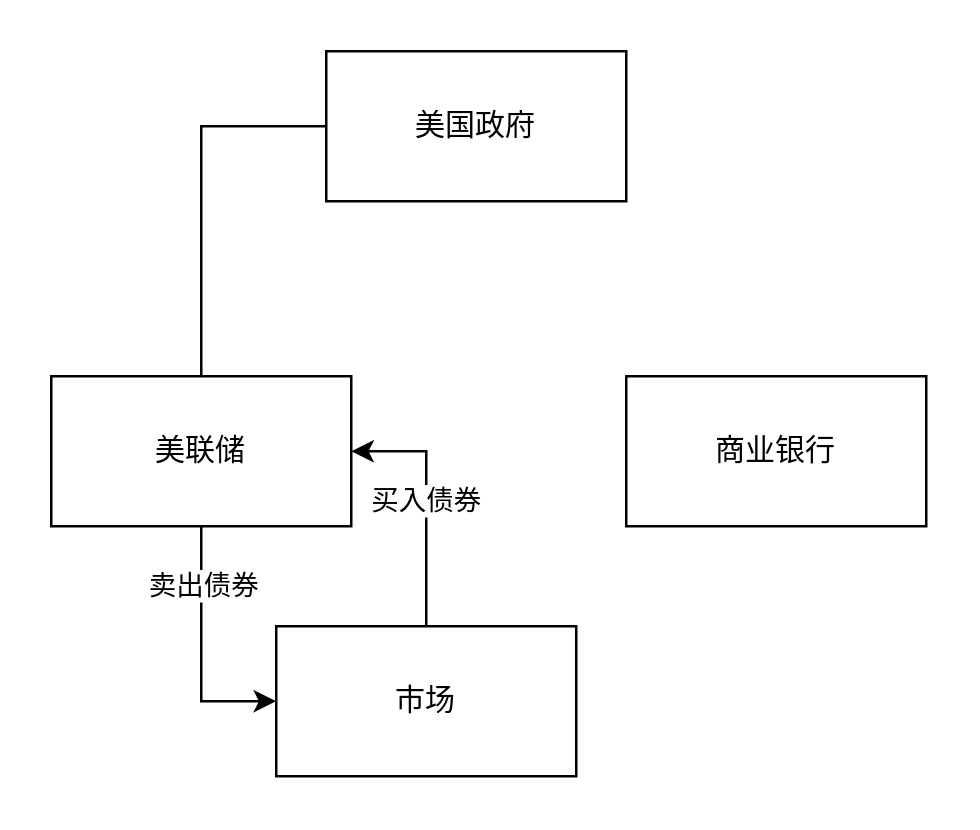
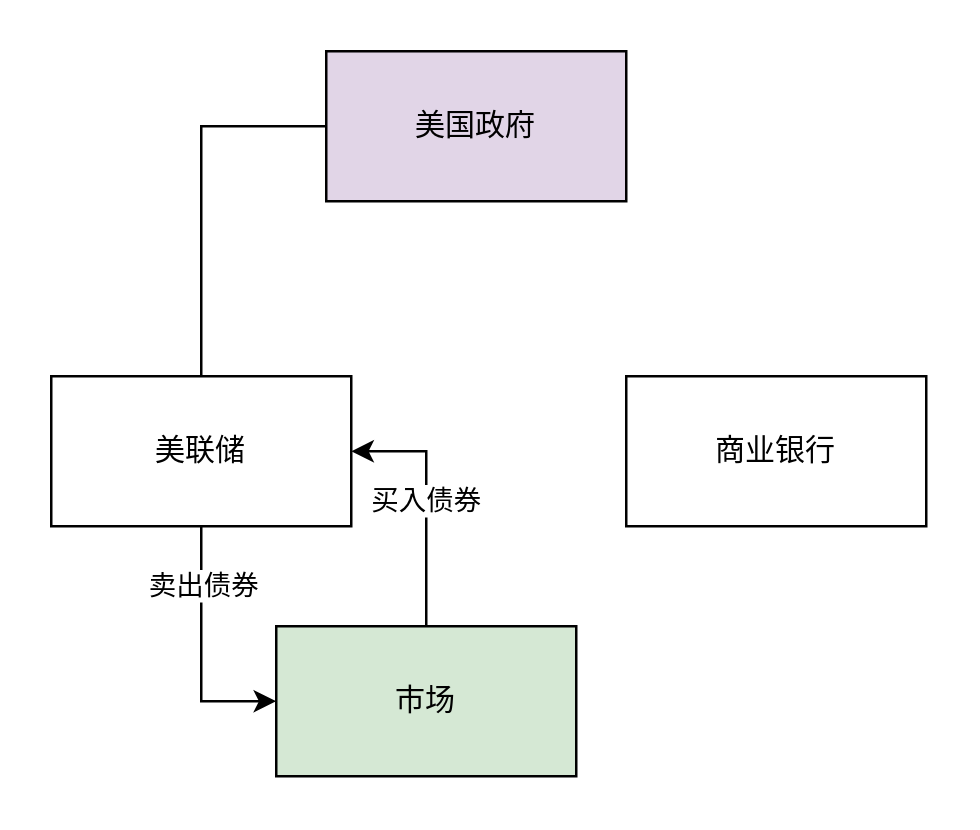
(476, 126) -> (476, 126)
(426, 701) -> (426, 701)
